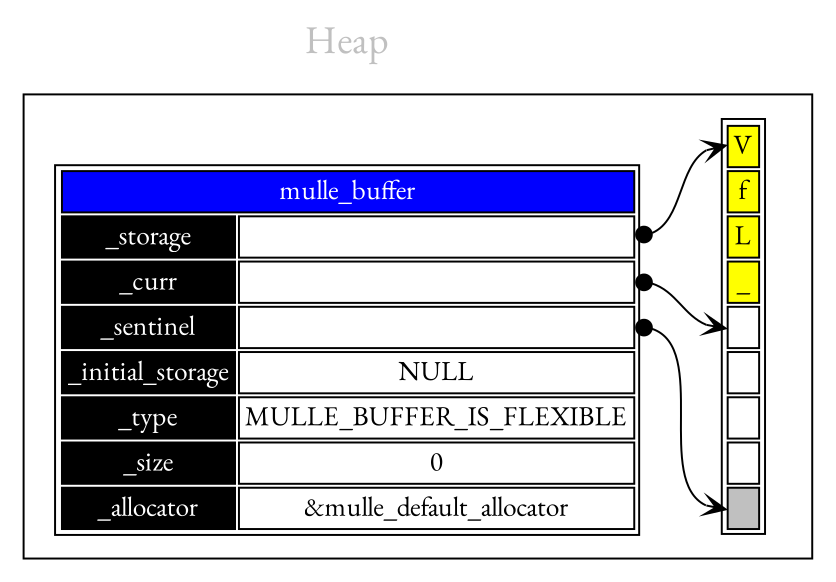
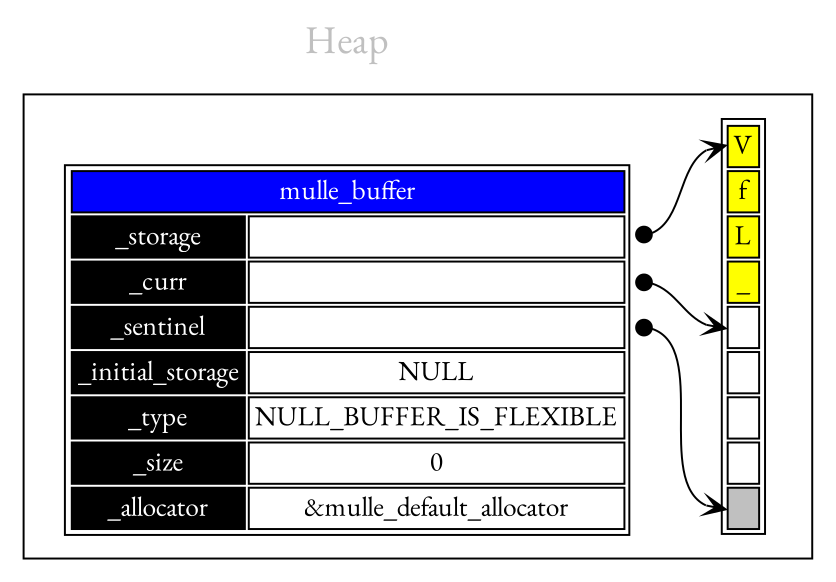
(437, 417) -> (437, 417)
